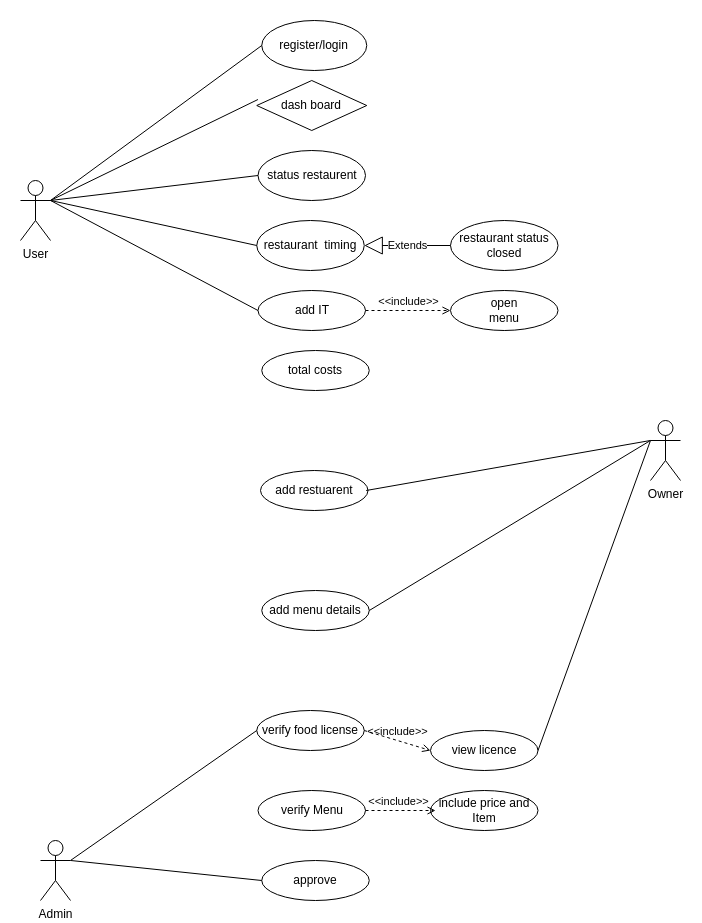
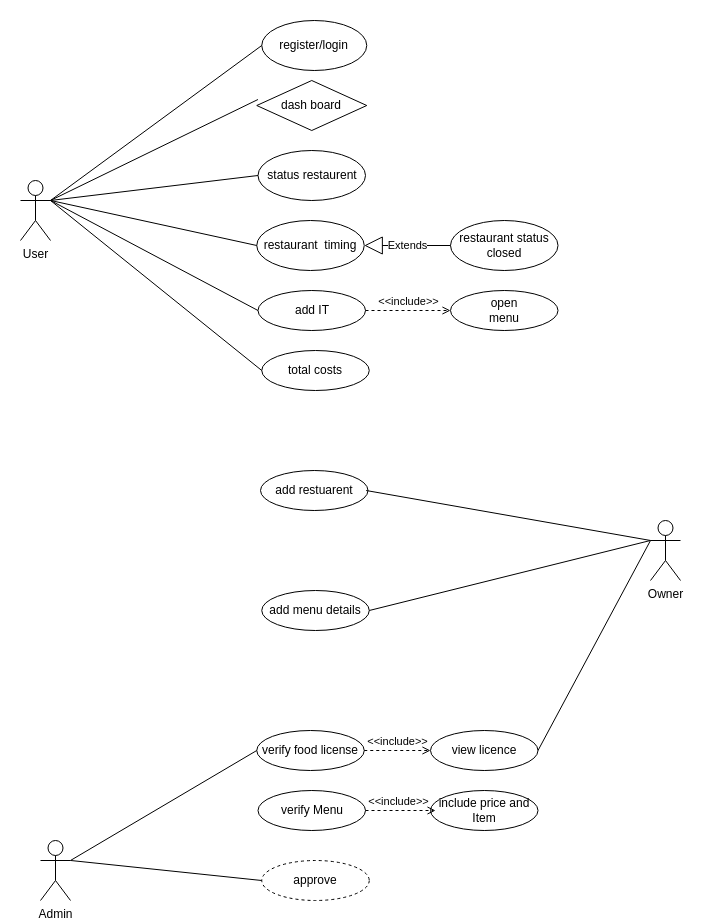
none -> (158, 287)
(666, 451) -> (666, 551)
(311, 731) -> (311, 751)
(316, 881) -> (316, 881)
